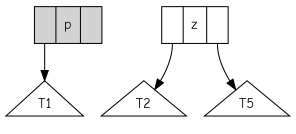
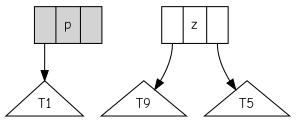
(144, 104) -> (144, 104)
